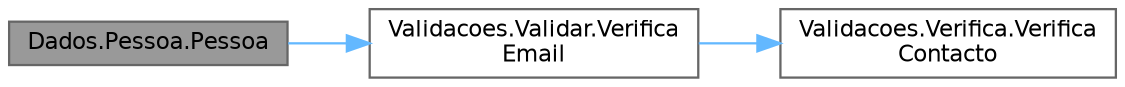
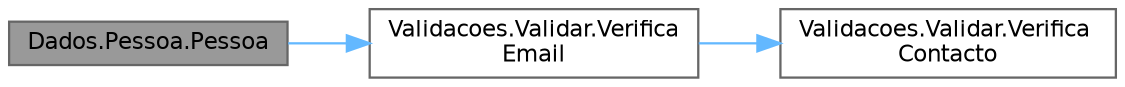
(948, 43) -> (948, 43)
